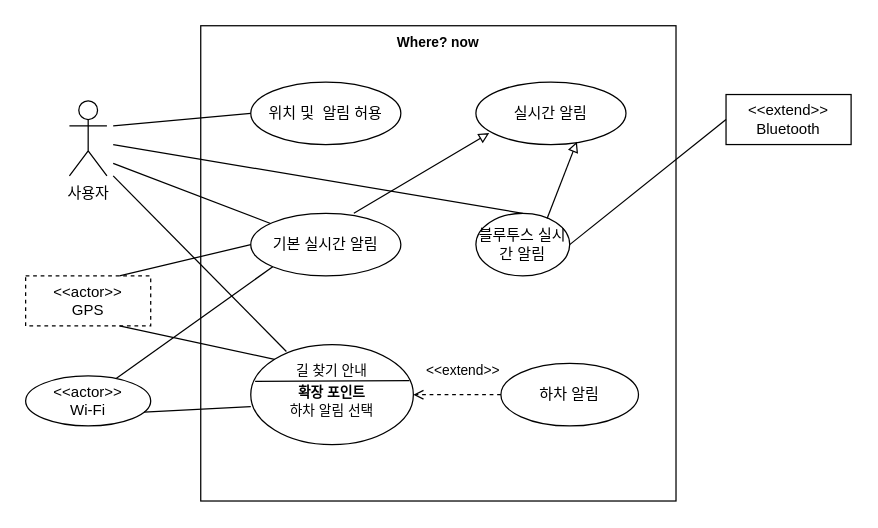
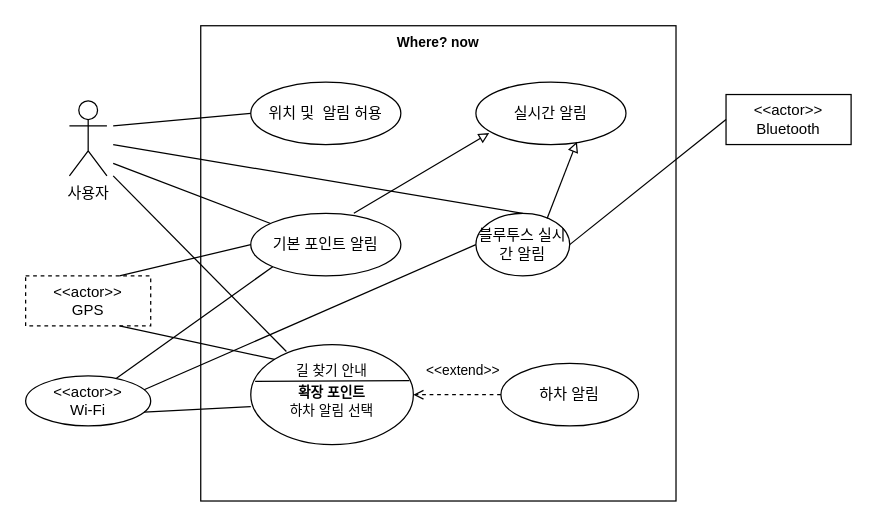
(788, 119) -> (788, 119)
(326, 244) -> (326, 244)
none -> (310, 317)
